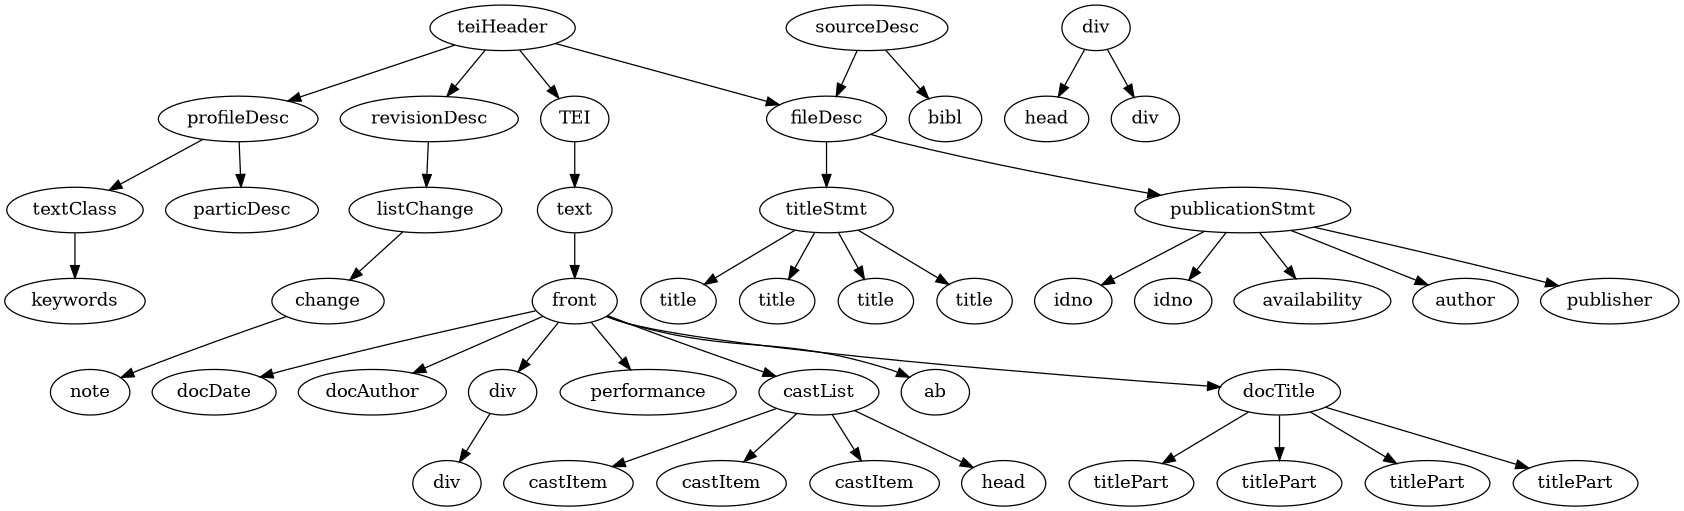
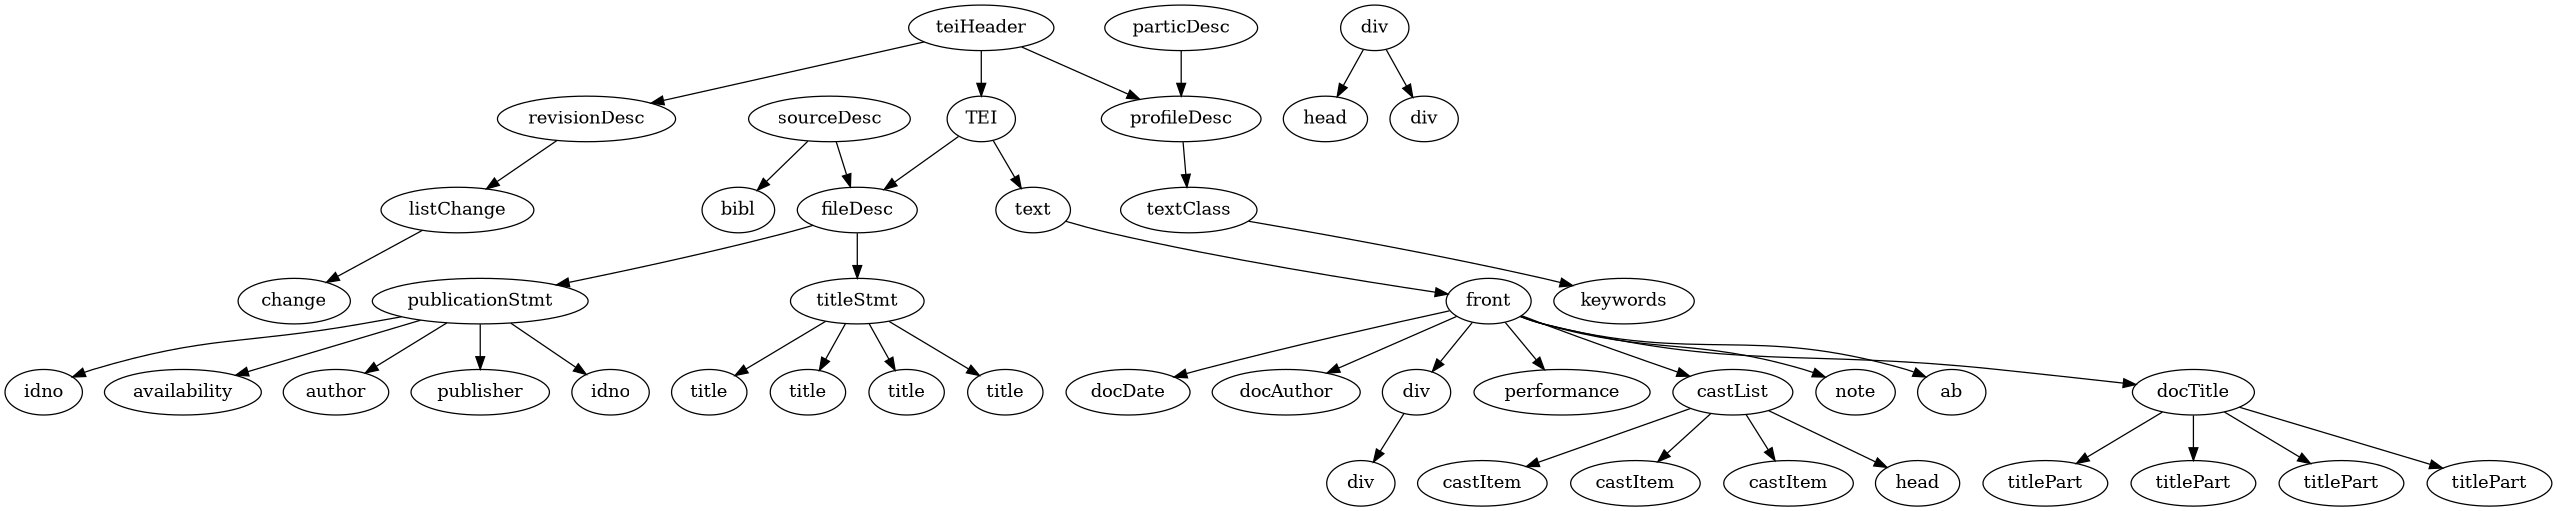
(661, 72) -> (927, 159)
(240, 158) -> (1181, 67)
(209, 344) -> (1667, 346)
